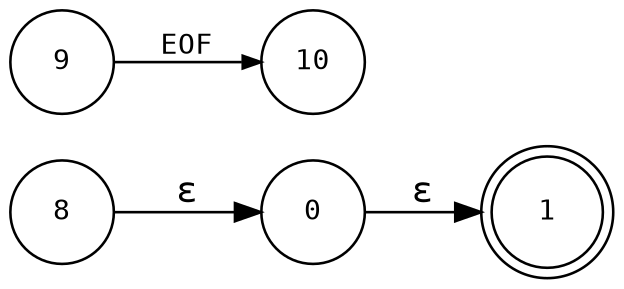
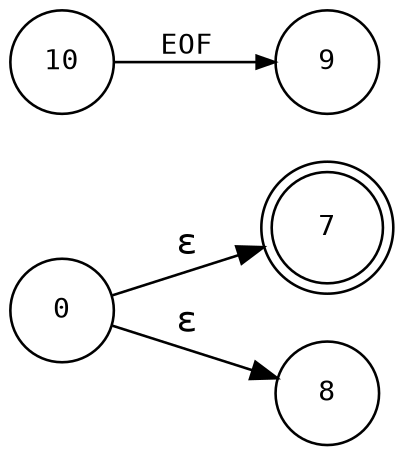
(178, 62) -> (186, 62)
(174, 212) -> (182, 348)
(547, 212) -> (327, 228)
